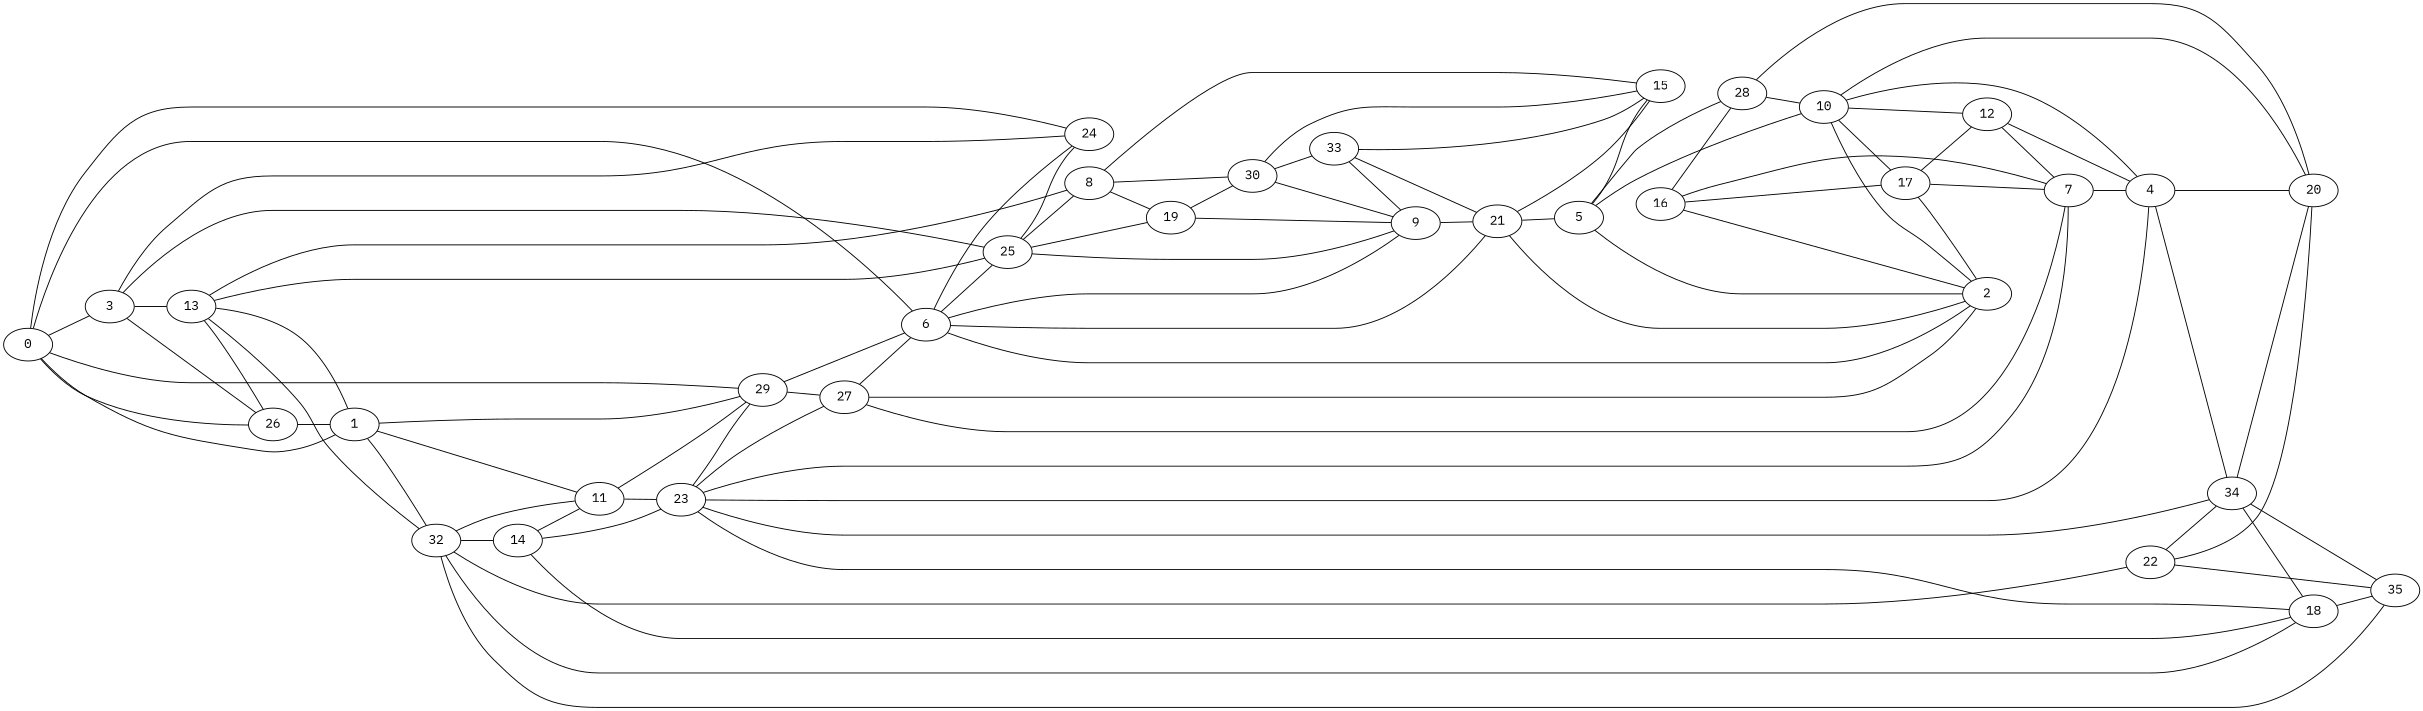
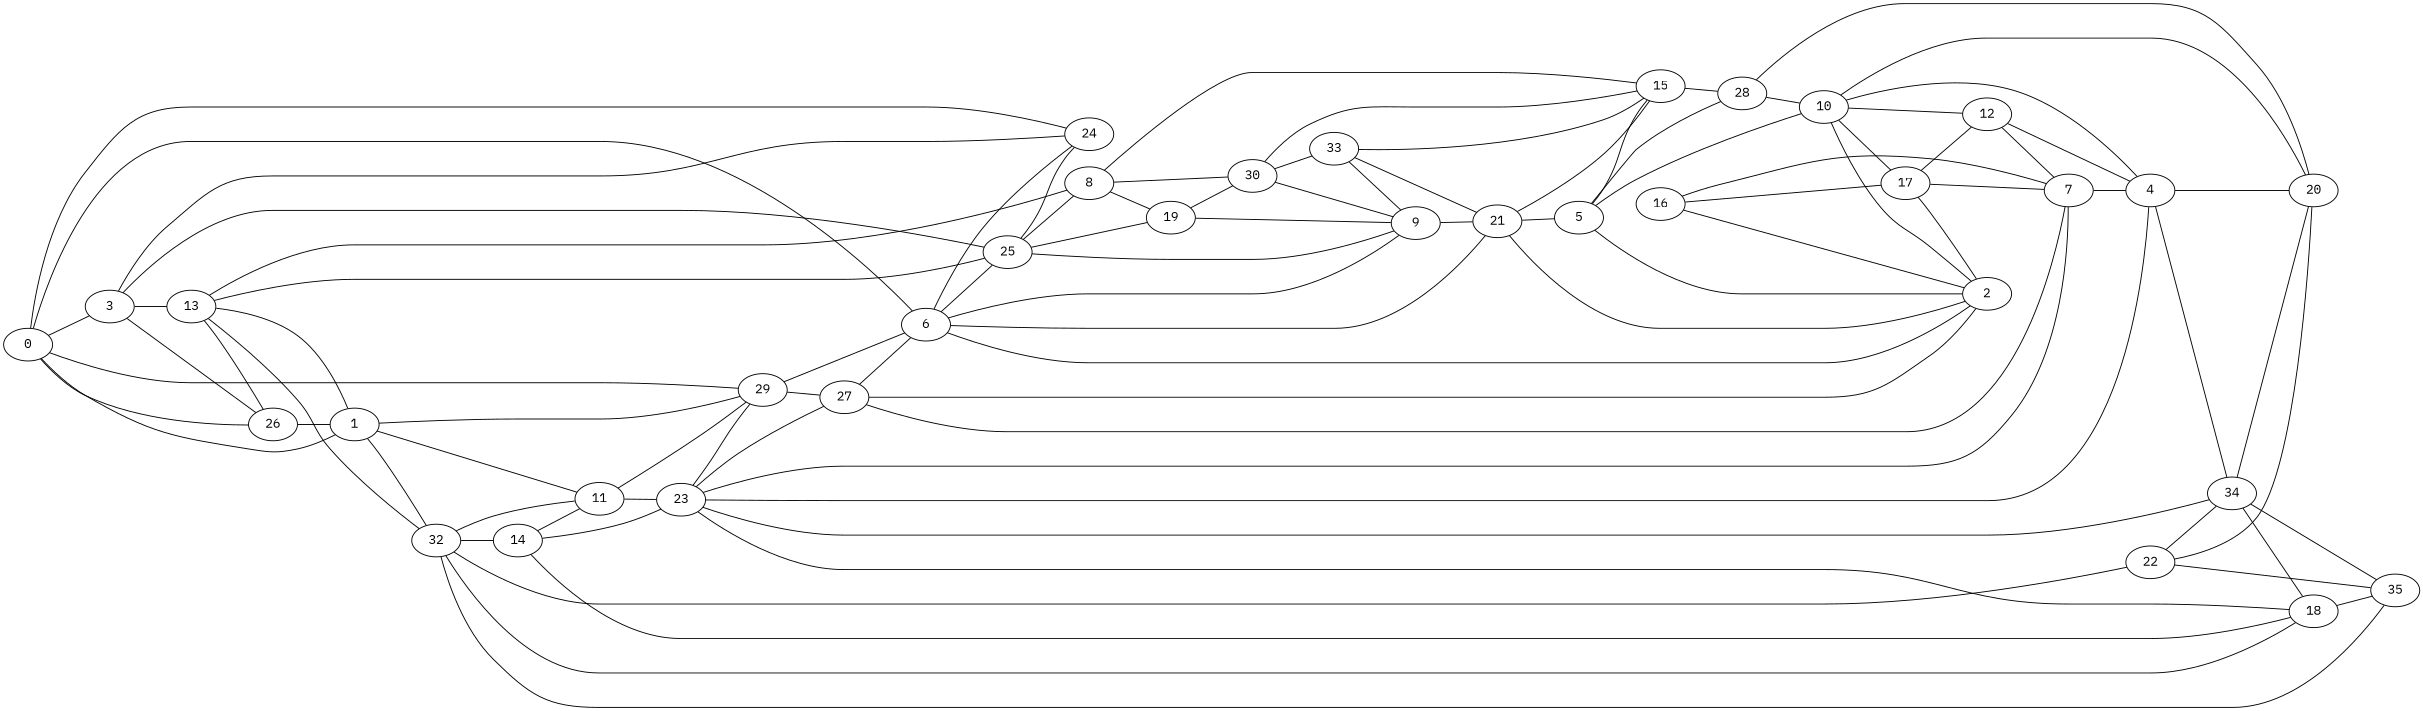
(1707, 141) -> (1701, 90)
